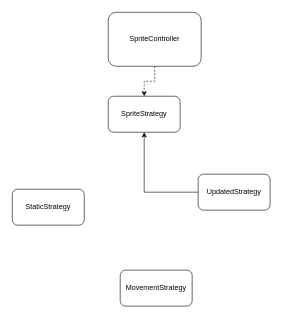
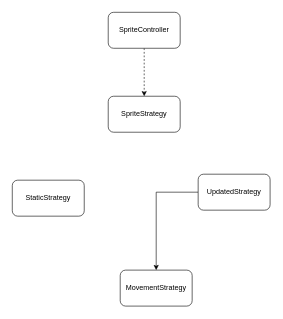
(155, 39) -> (144, 30)
(144, 192) -> (156, 264)
(48, 207) -> (48, 198)
